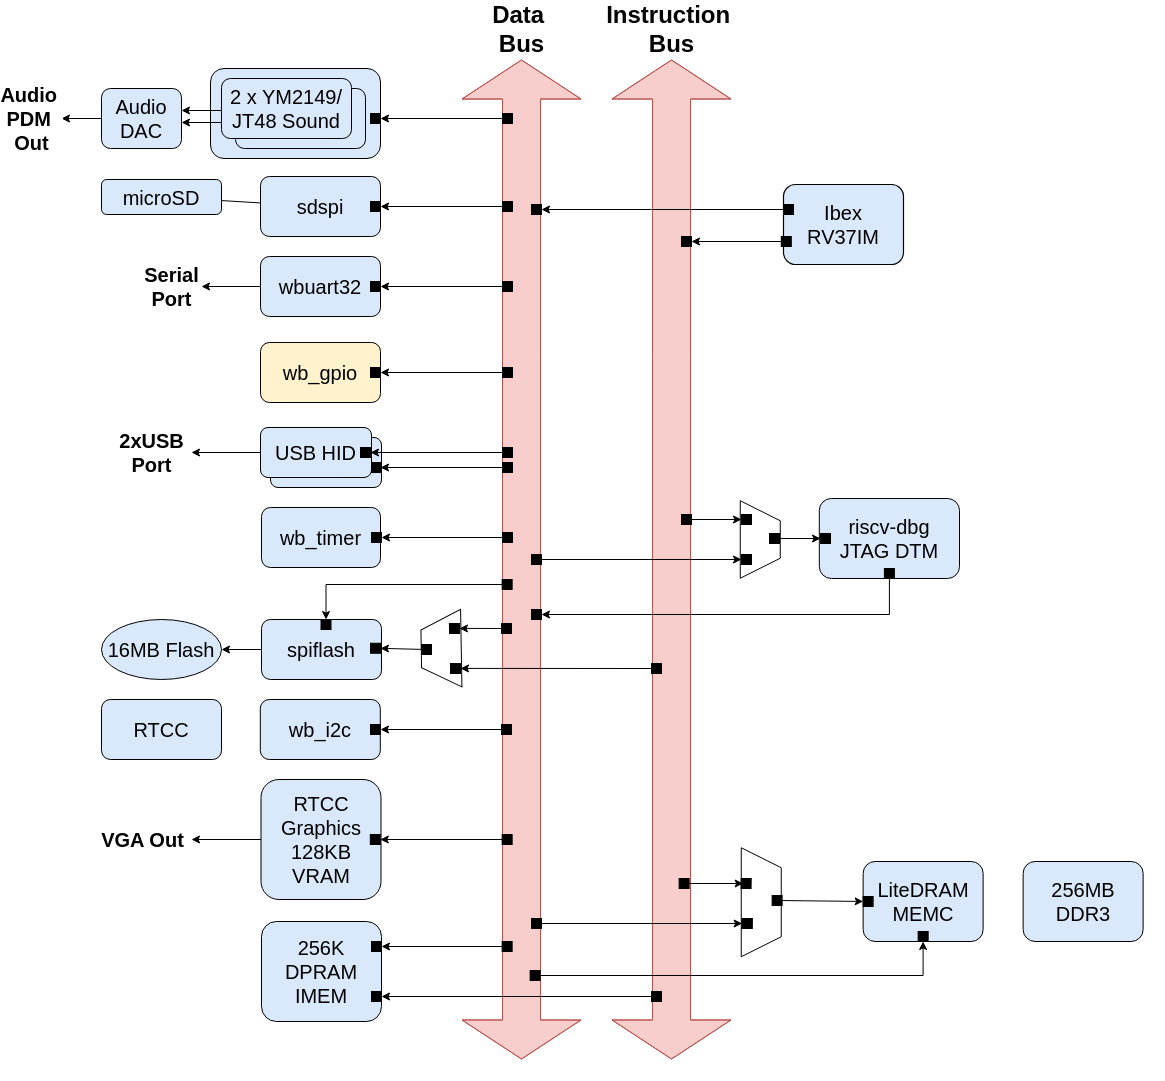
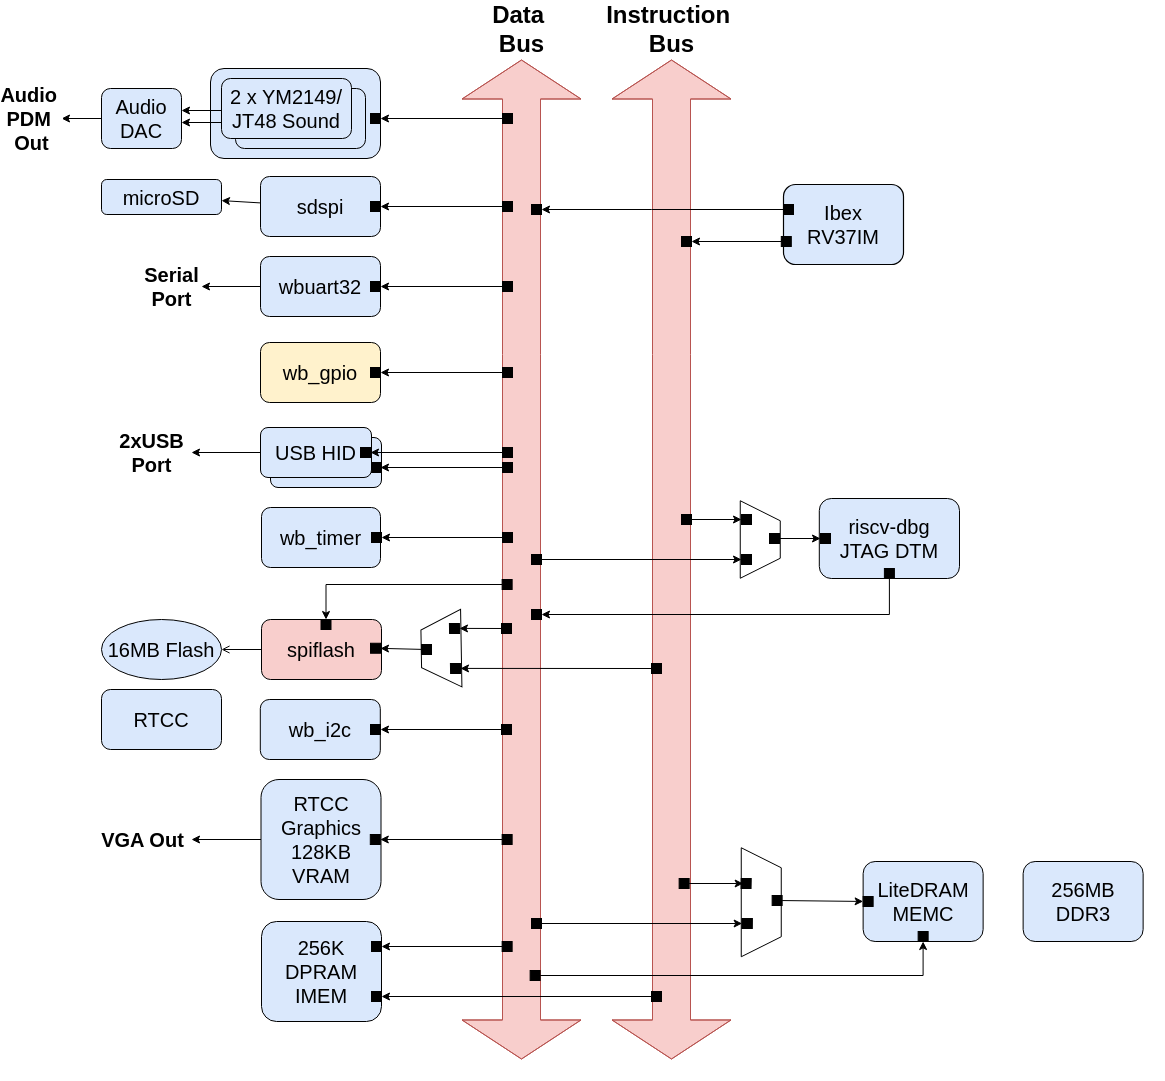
(227, 201) -> (229, 201)
(230, 650) -> (228, 650)
(322, 650) -> (322, 650)
(162, 730) -> (162, 720)
